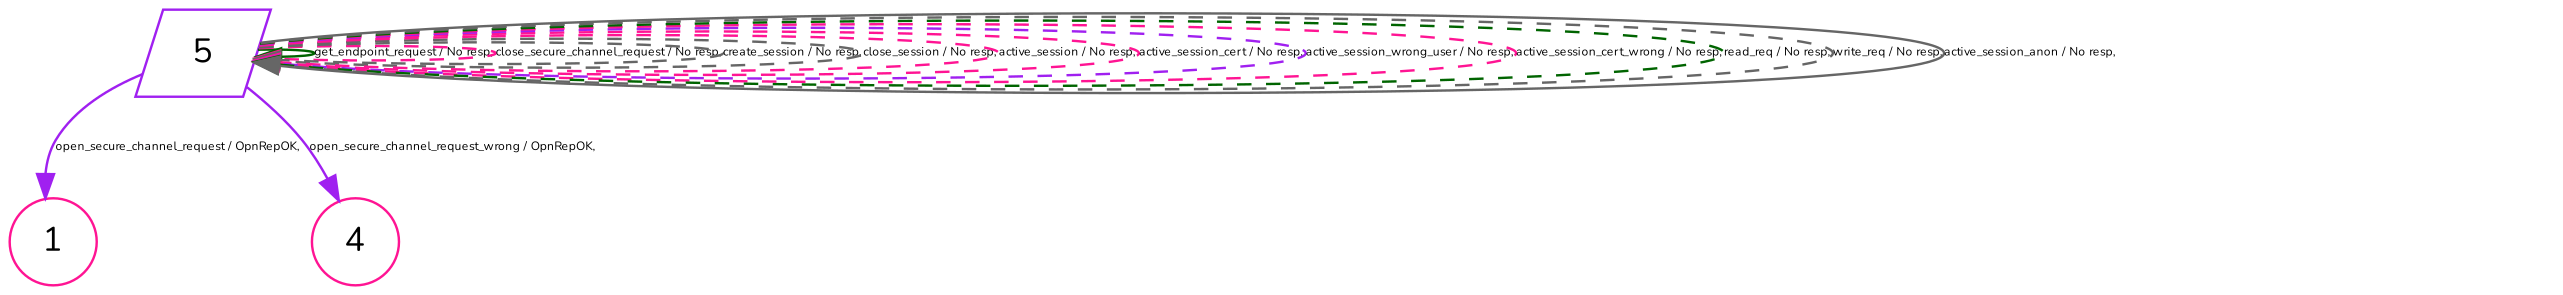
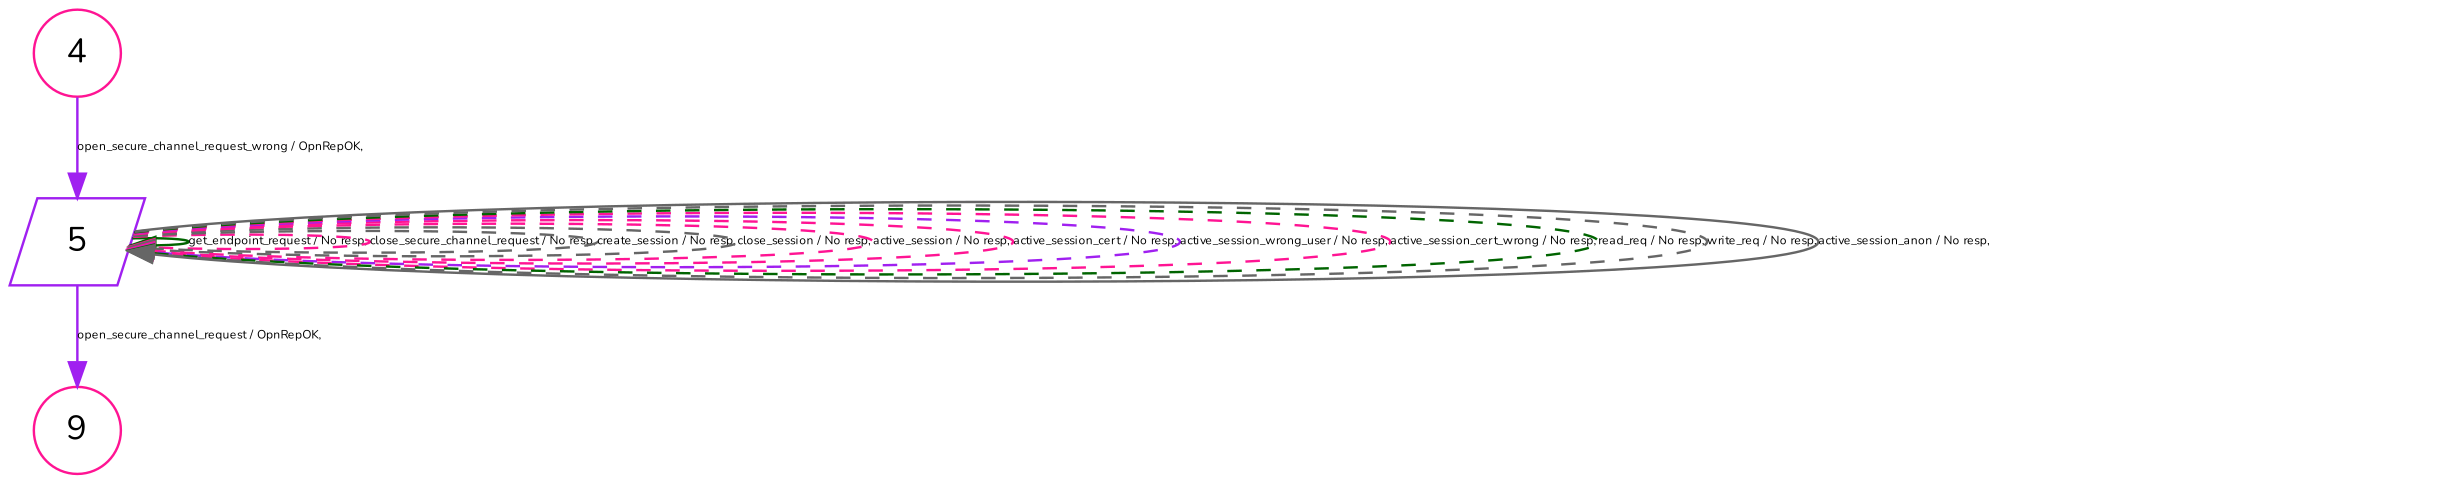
(292, 129) -> (77, 135)
(53, 242) -> (77, 430)
